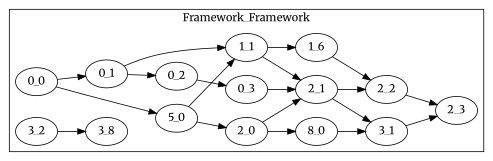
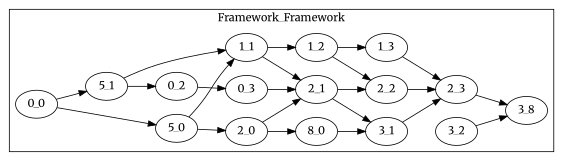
(317, 47) -> (317, 47)
none -> (387, 47)
(107, 74) -> (107, 86)
none -> (488, 99)
